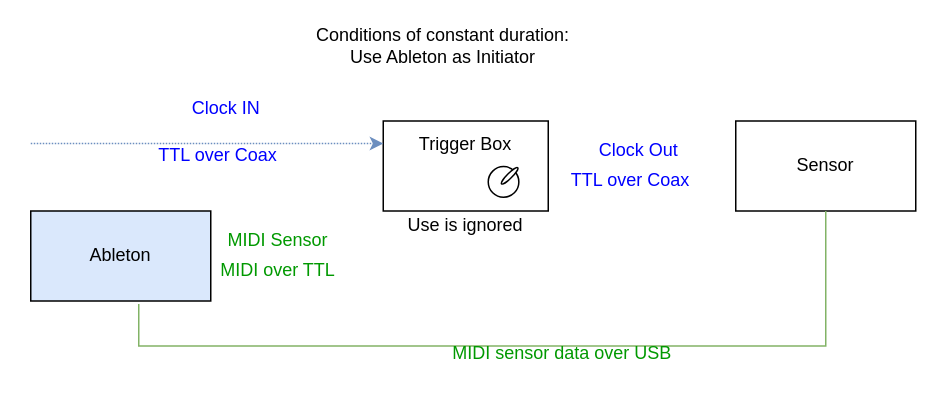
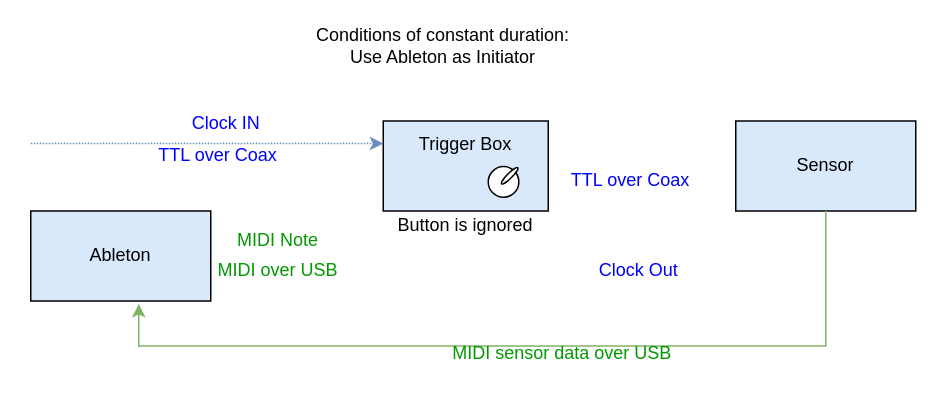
(226, 109) -> (226, 124)
(638, 151) -> (638, 271)
(466, 166) -> (466, 166)
(826, 166) -> (826, 166)
(466, 226) -> (466, 226)
(278, 241) -> (278, 241)
(278, 271) -> (278, 271)
(139, 311) -> (139, 315)
